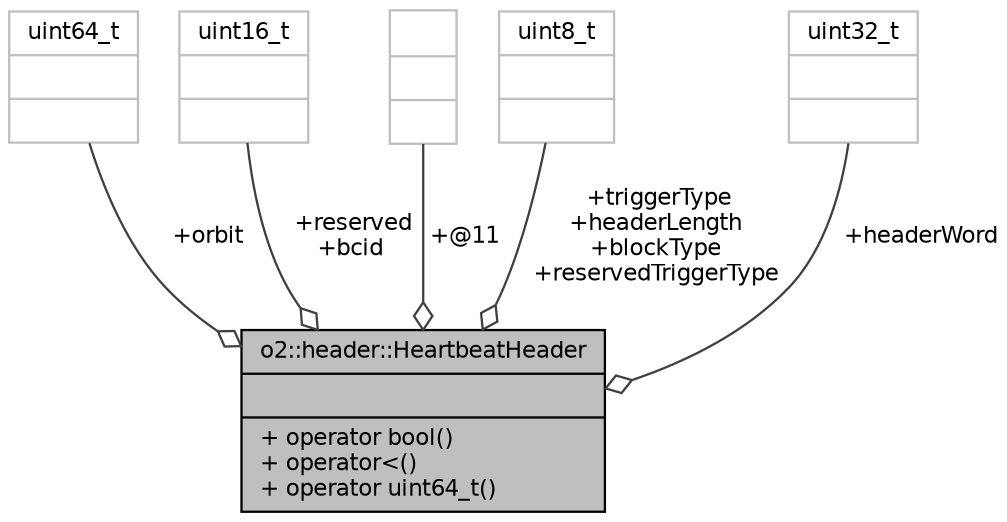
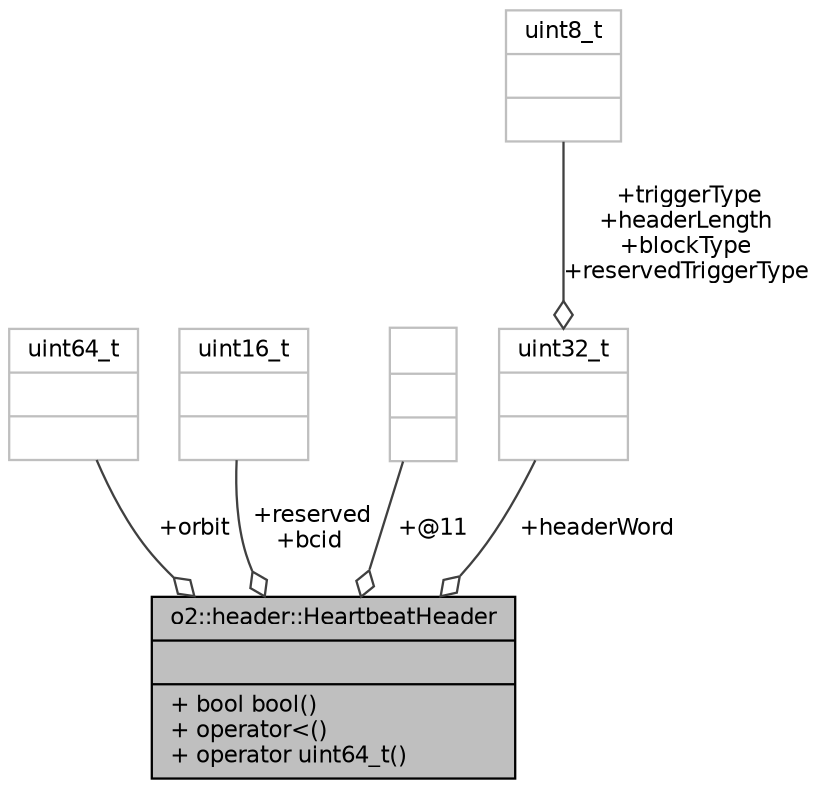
(525, 225) -> (564, 221)
(358, 438) -> (244, 705)
